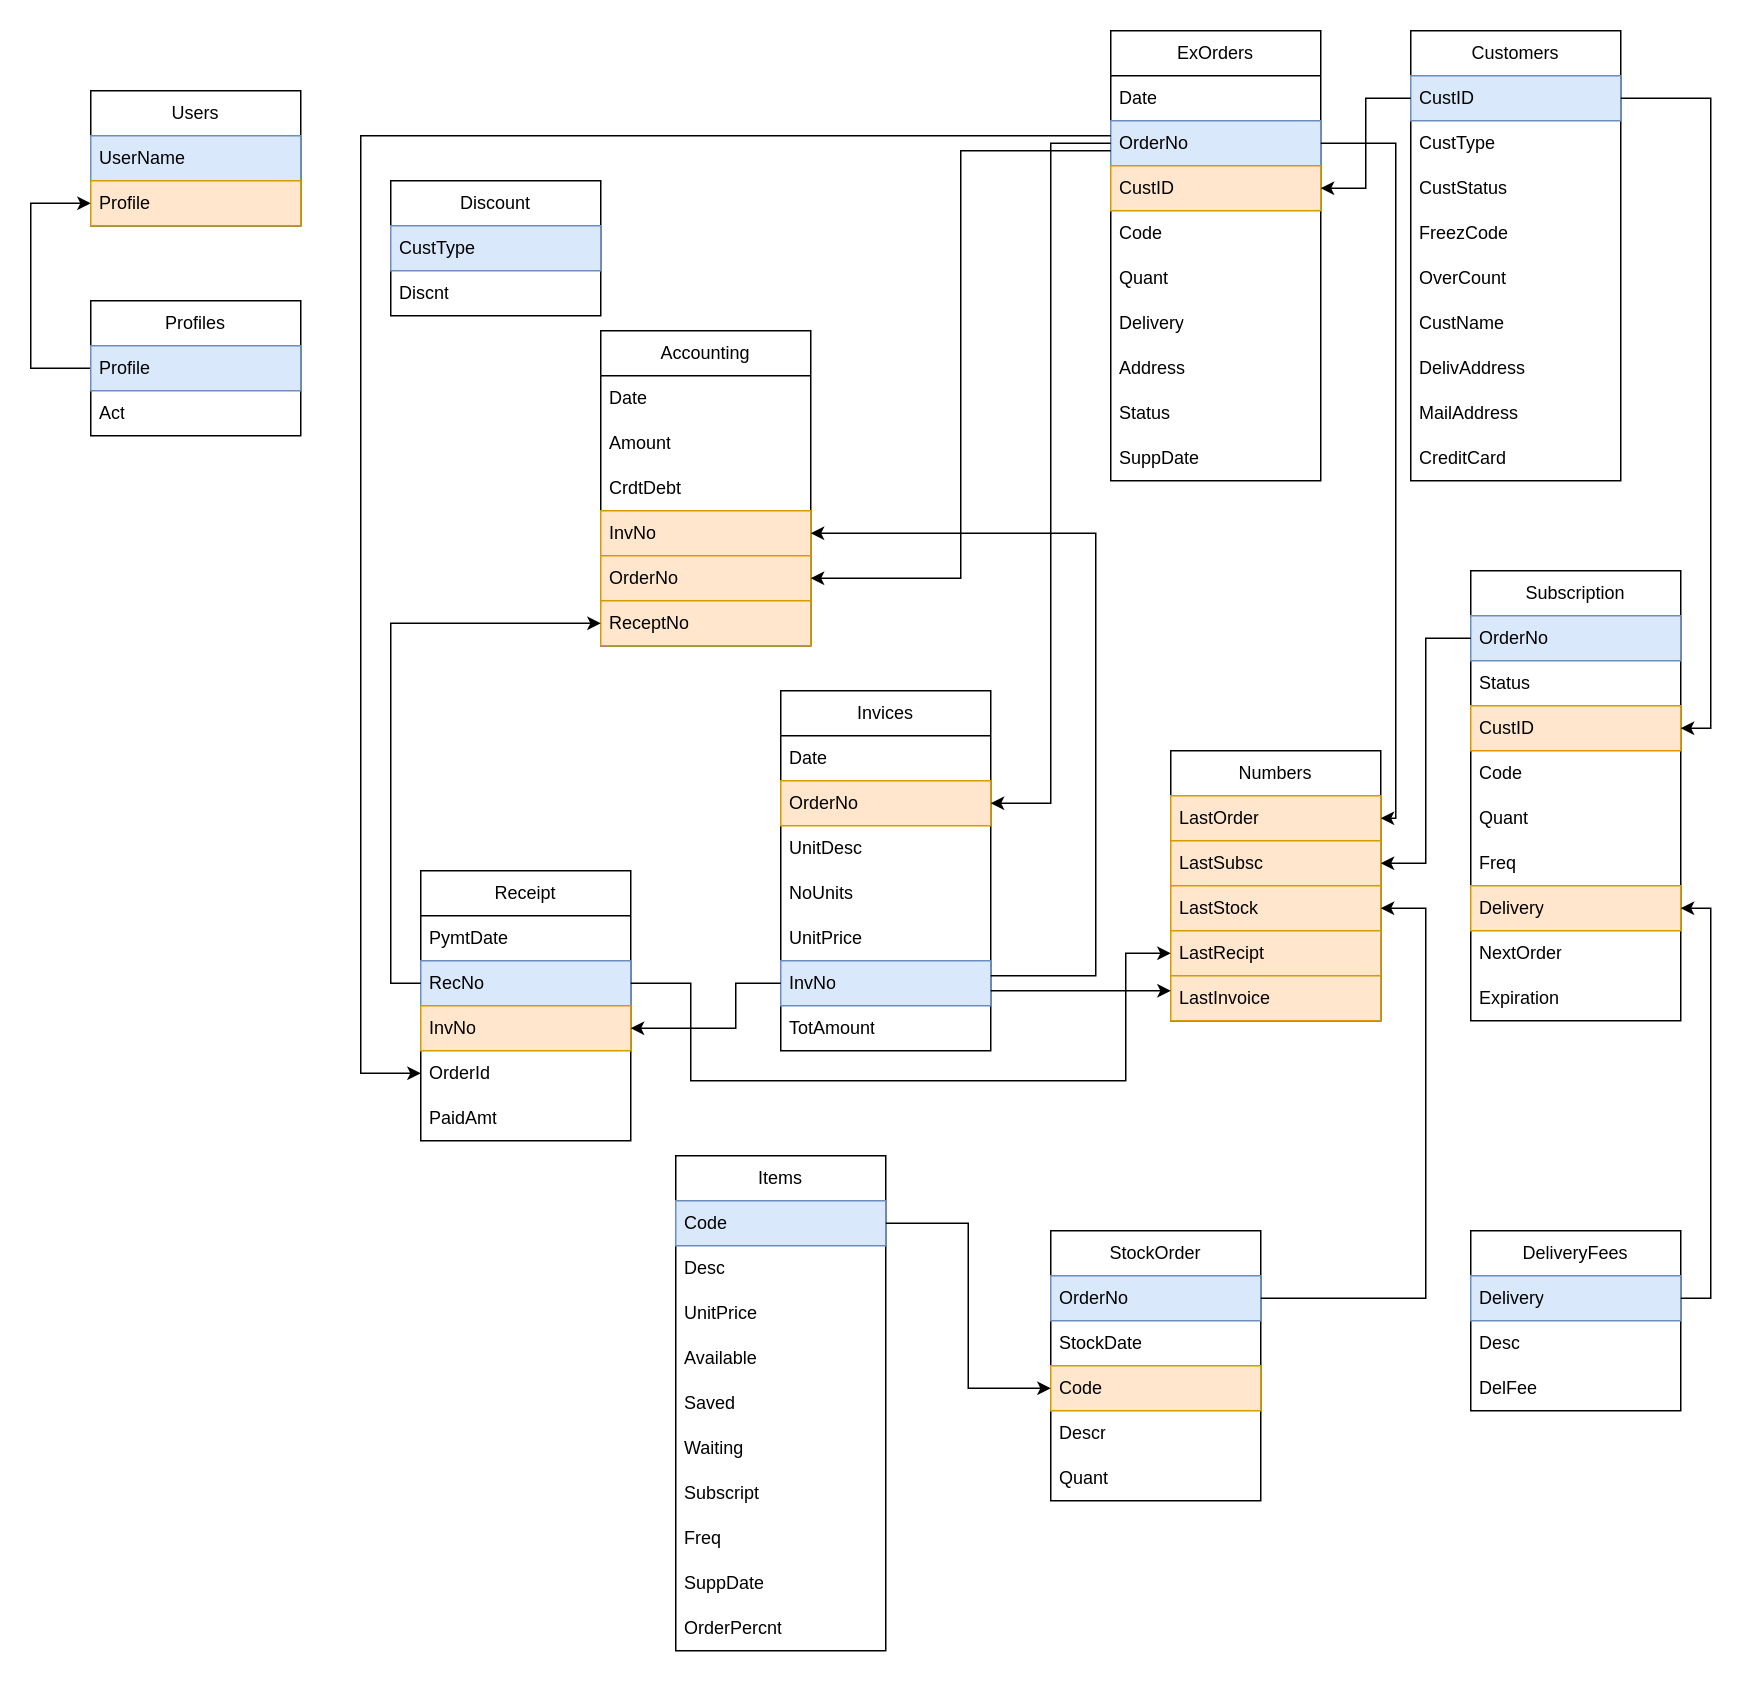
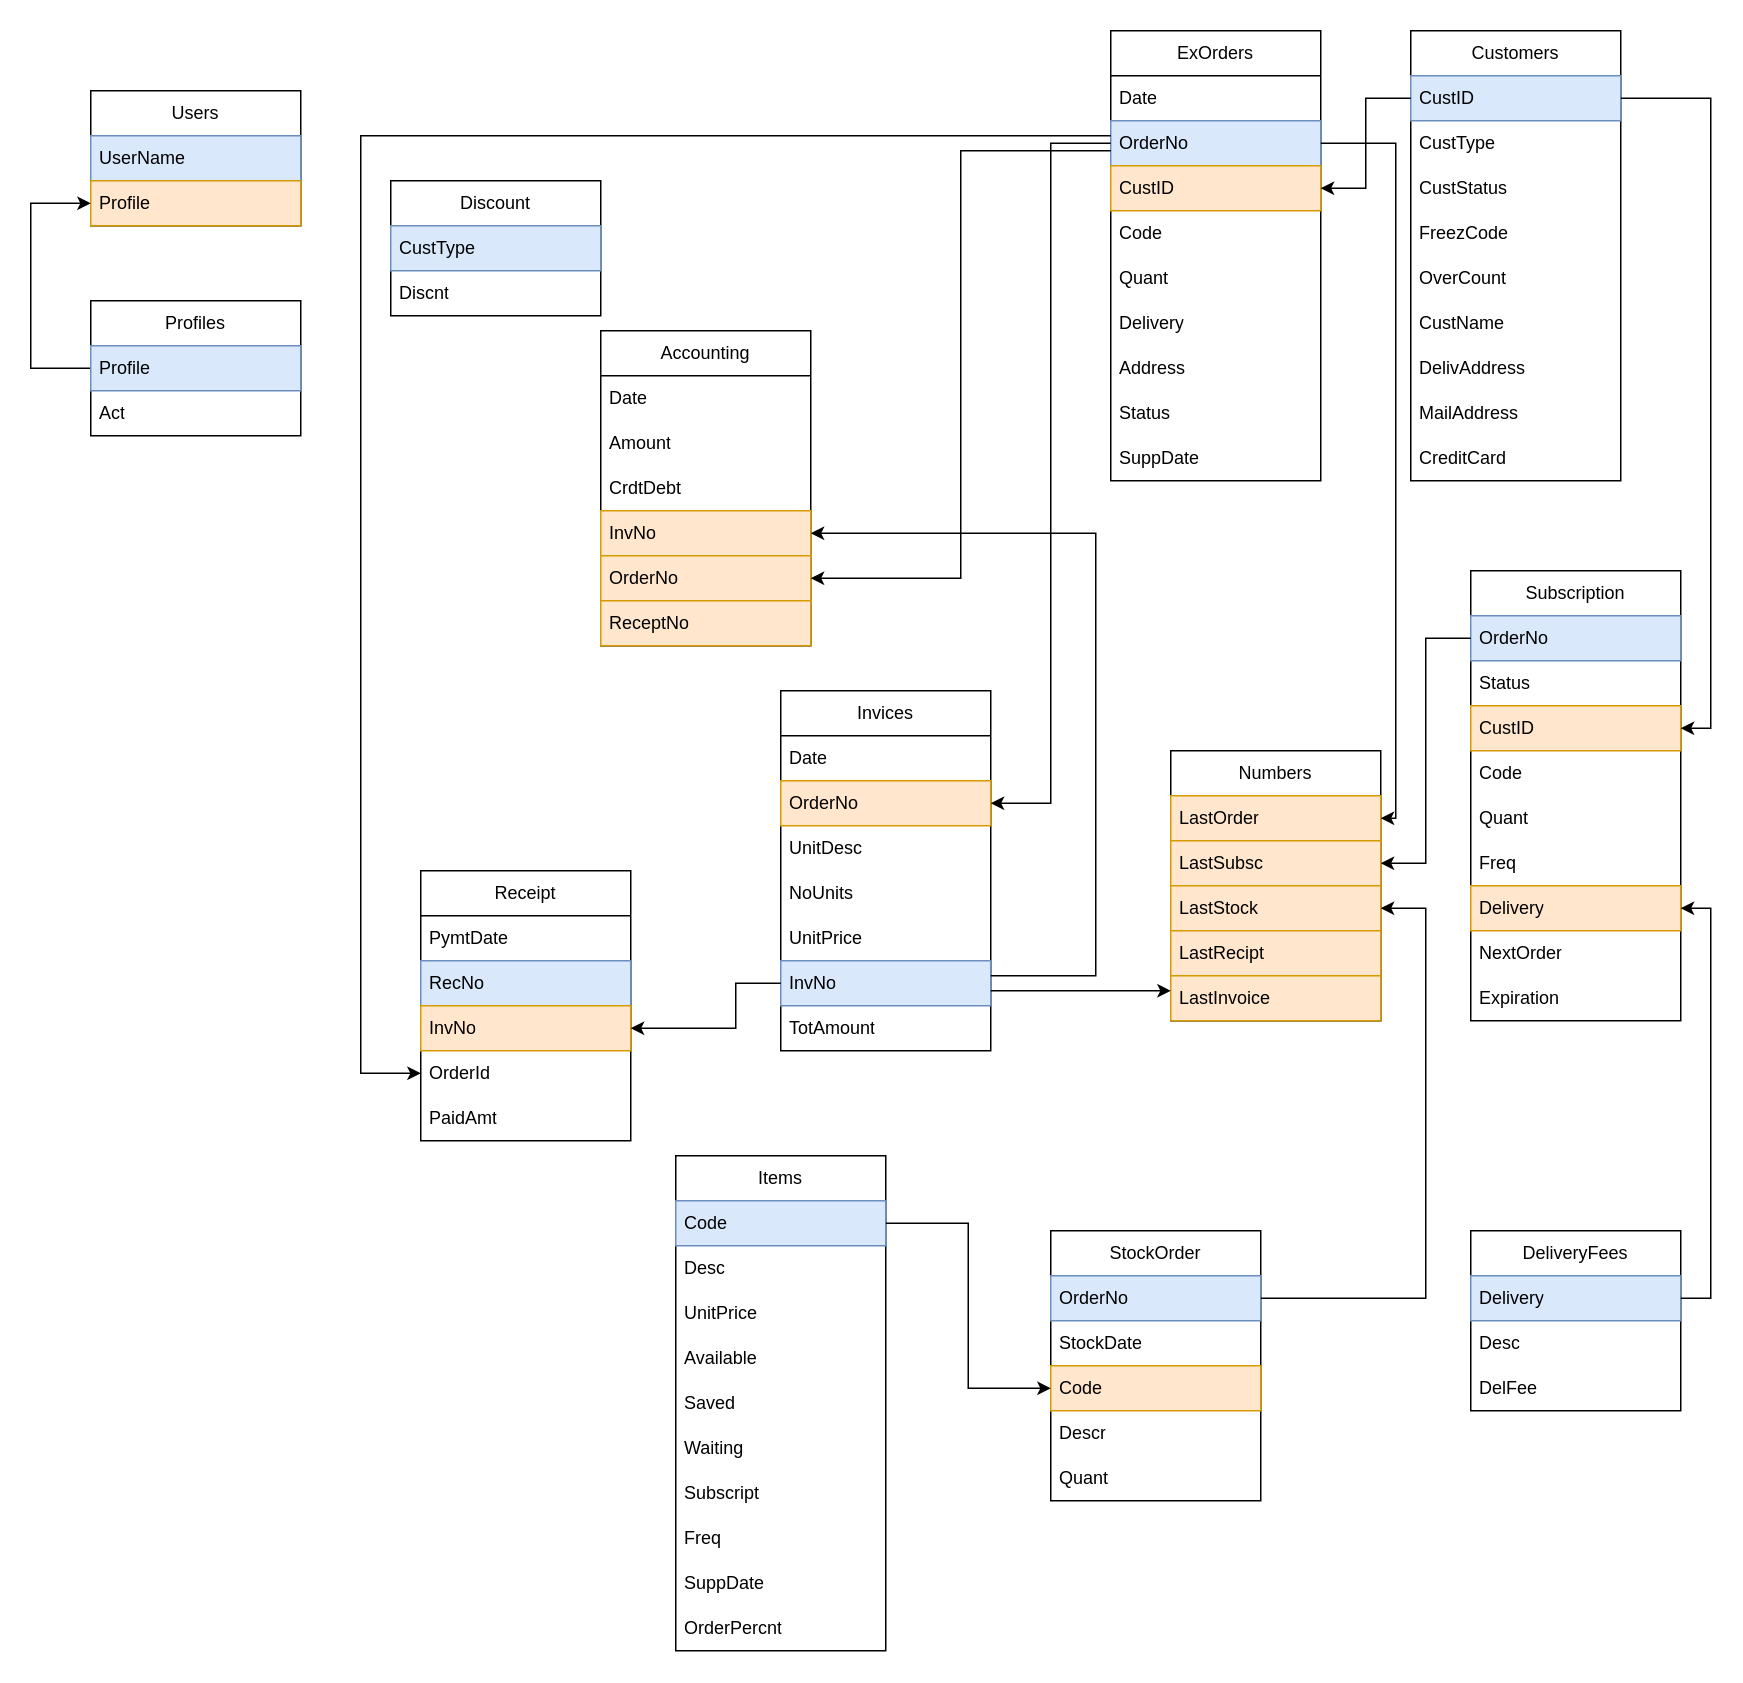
(391, 717) -> none
(911, 1081) -> none
